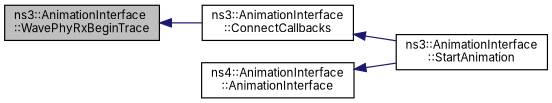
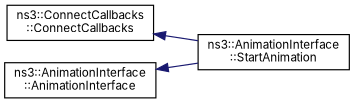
(82, 23) -> none
(278, 23) -> (80, 23)
(278, 80) -> (80, 80)
